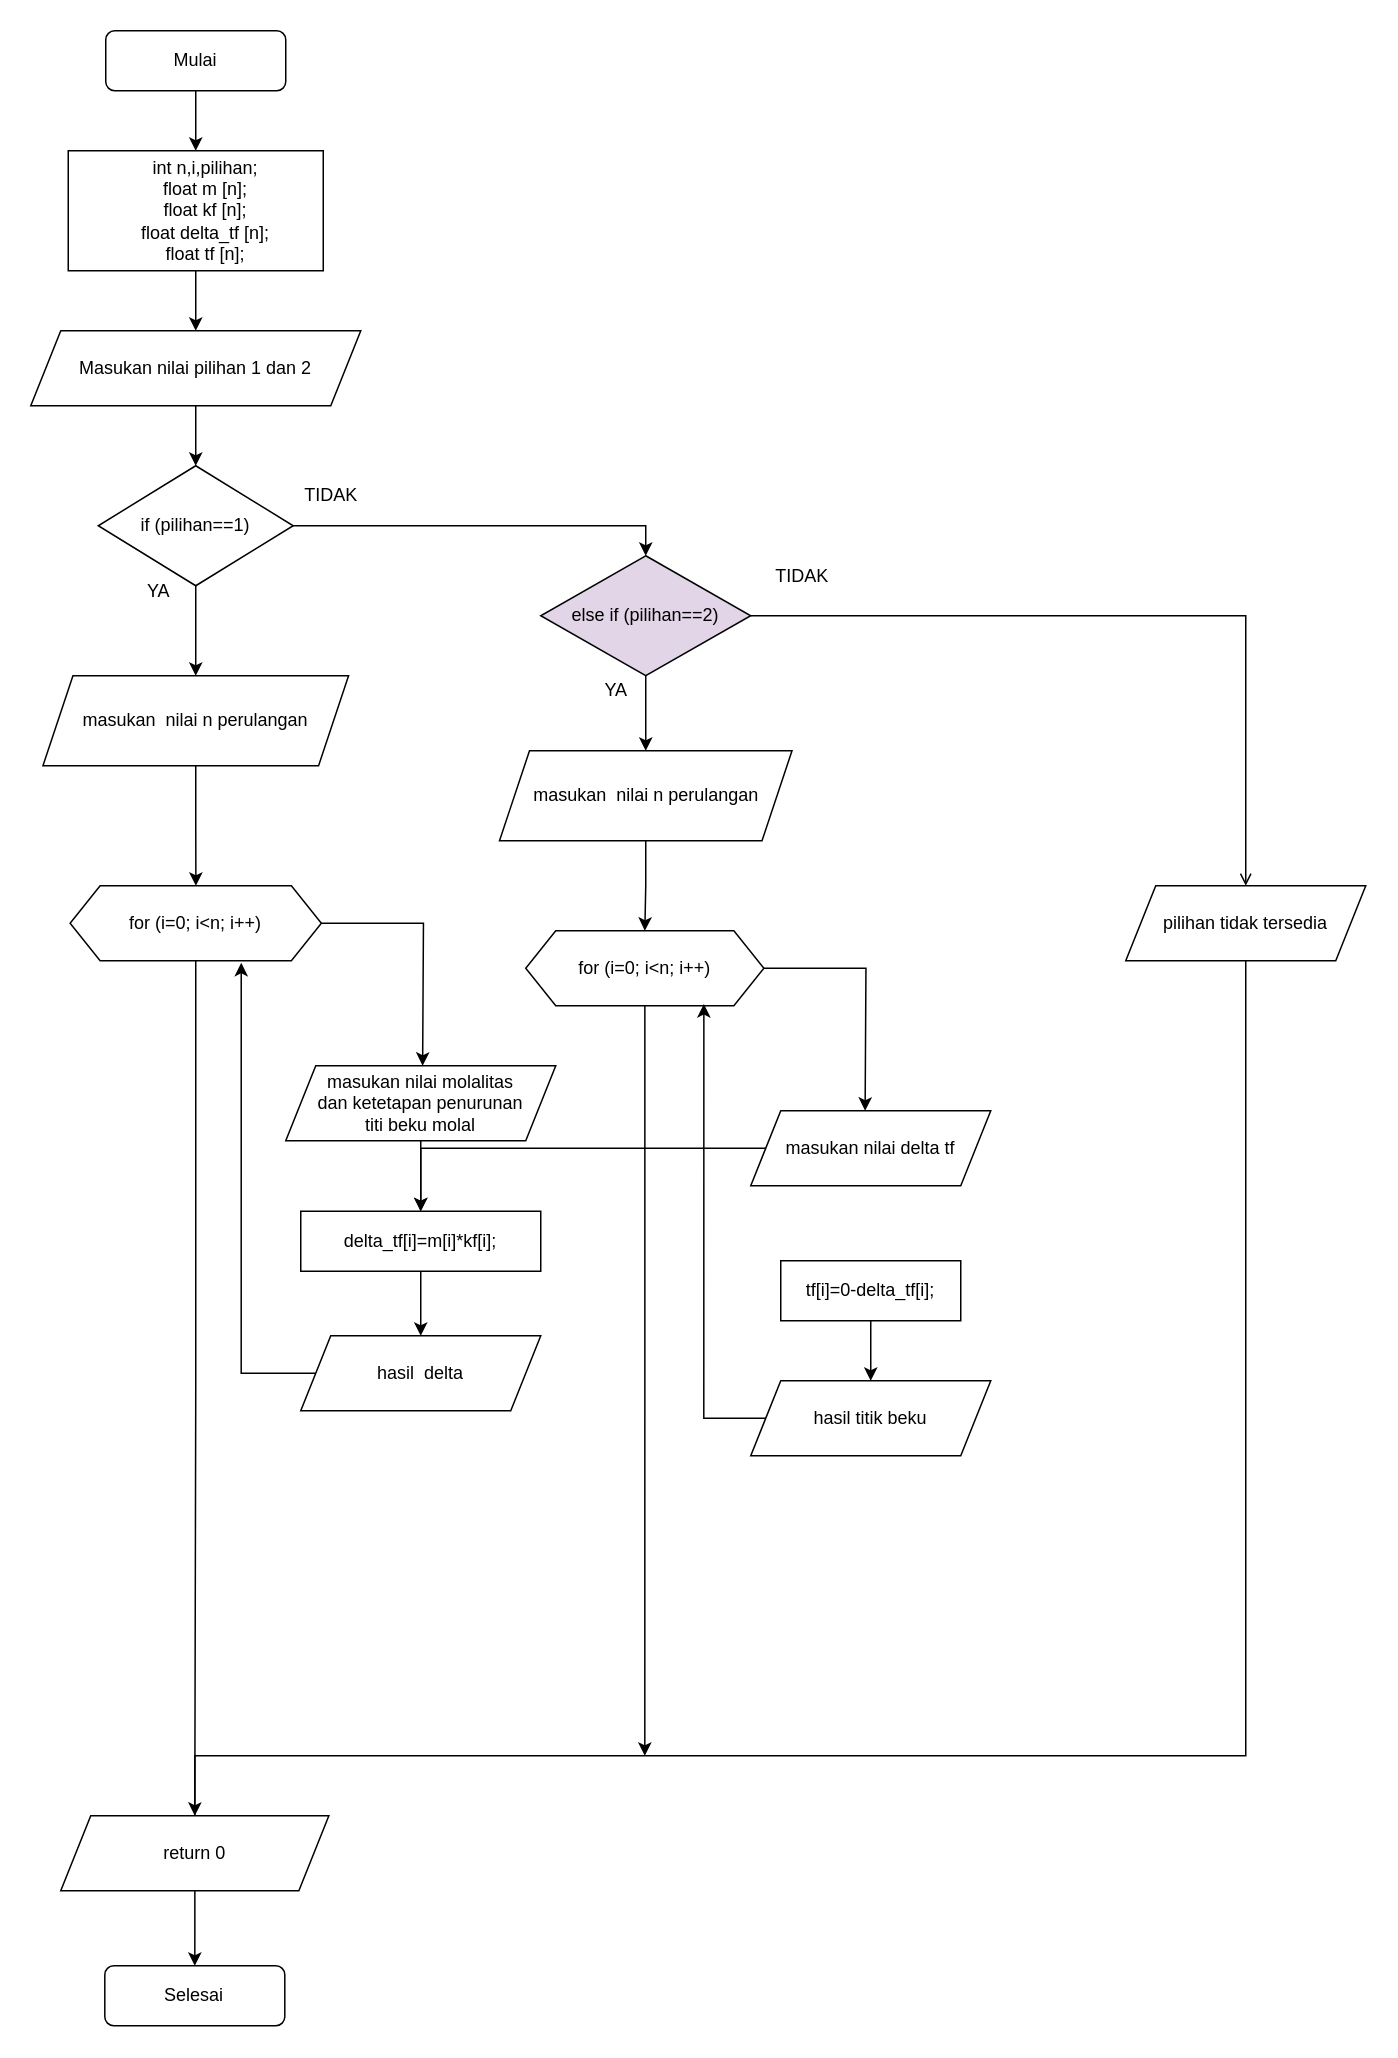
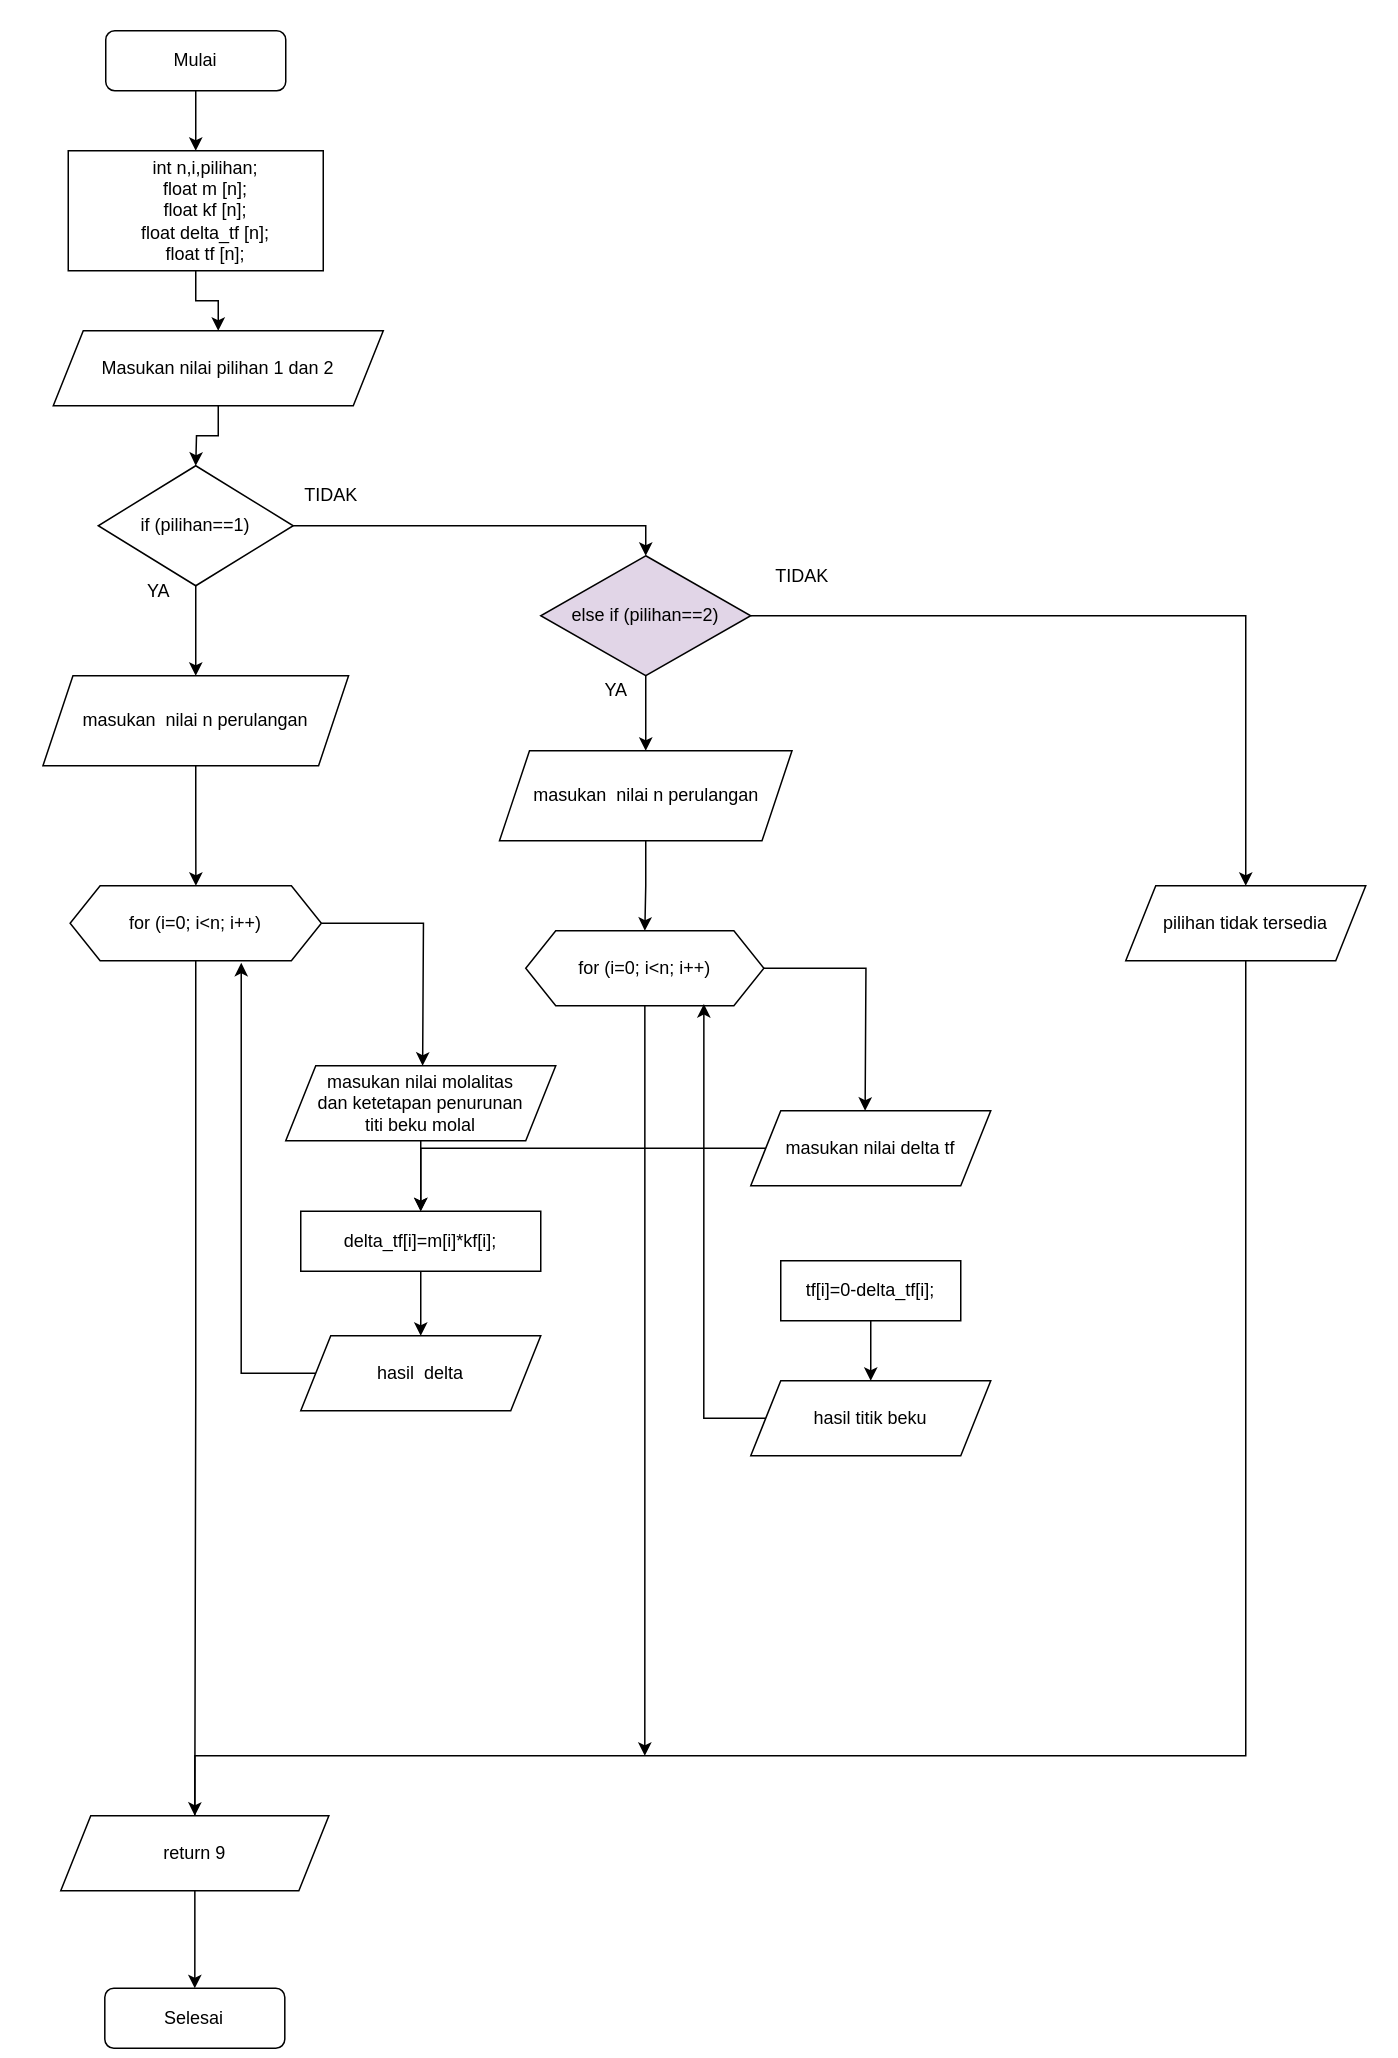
(196, 368) -> (218, 368)
(1246, 876) -> (1246, 874)
(195, 1853) -> (195, 1853)
(195, 1996) -> (195, 2018)
